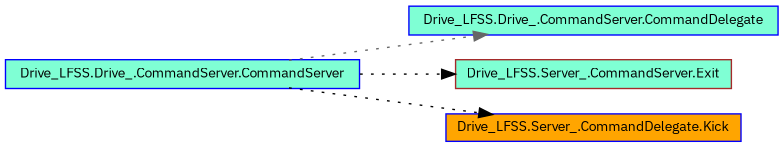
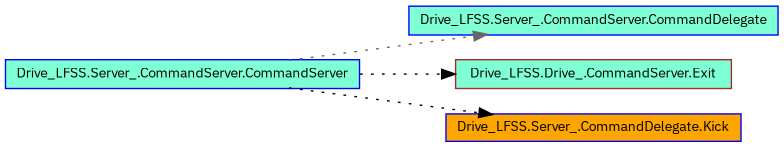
(593, 21) -> (593, 21)
(183, 74) -> (183, 74)
(593, 74) -> (593, 74)
